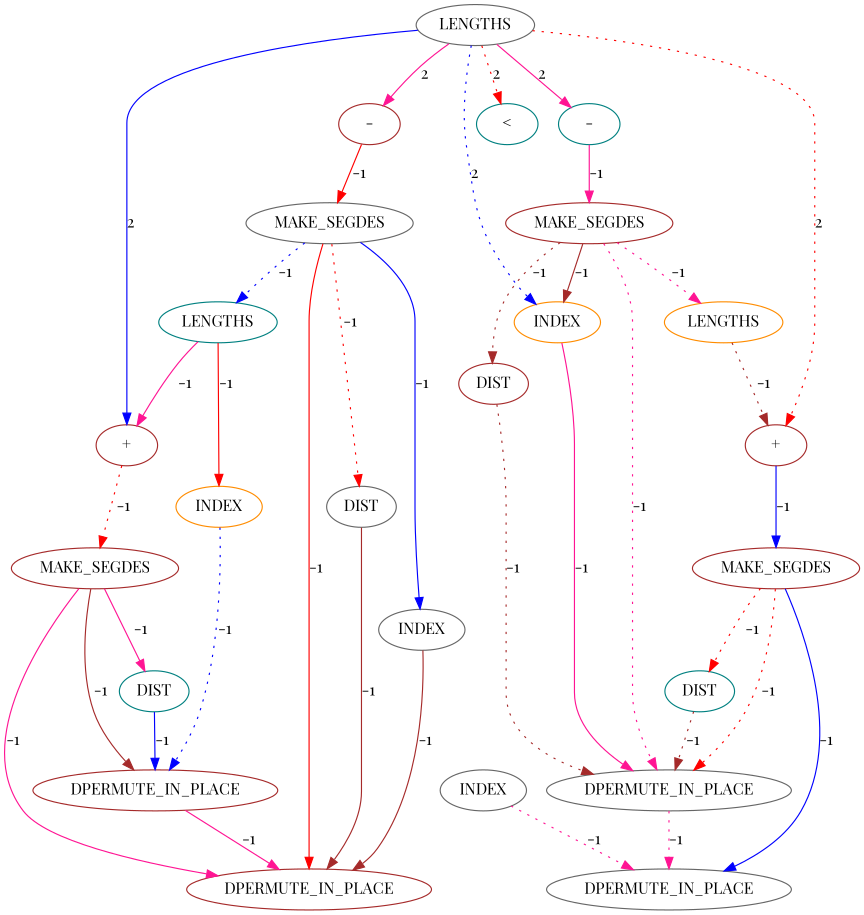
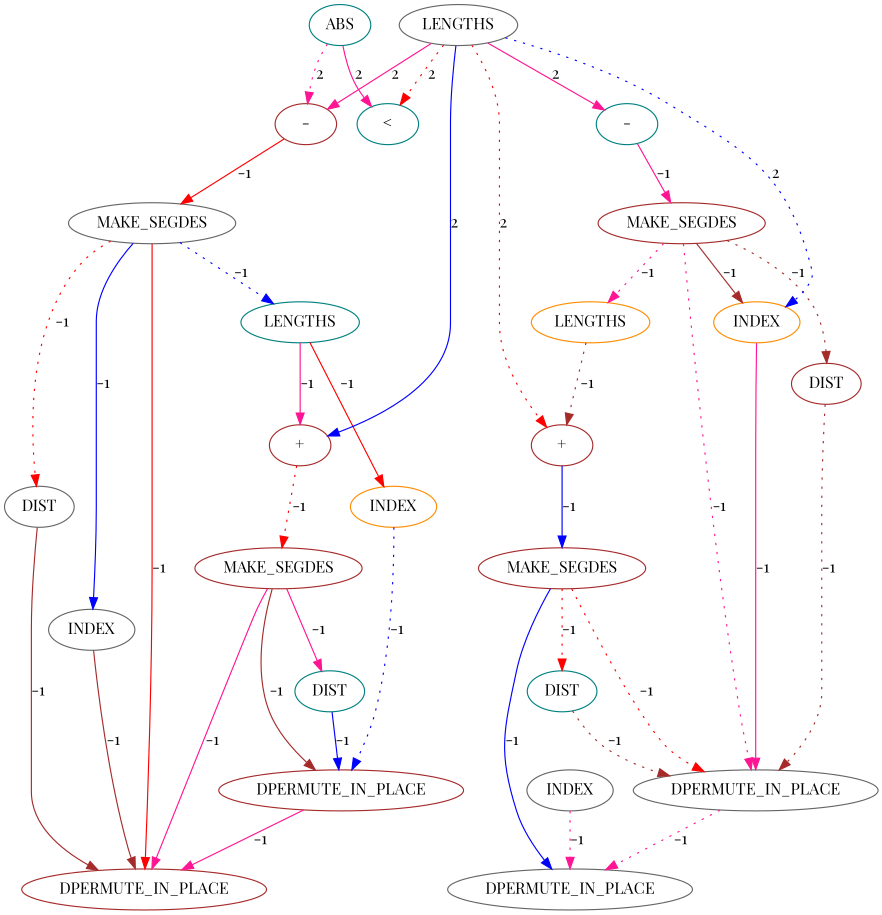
none -> (340, 25)
